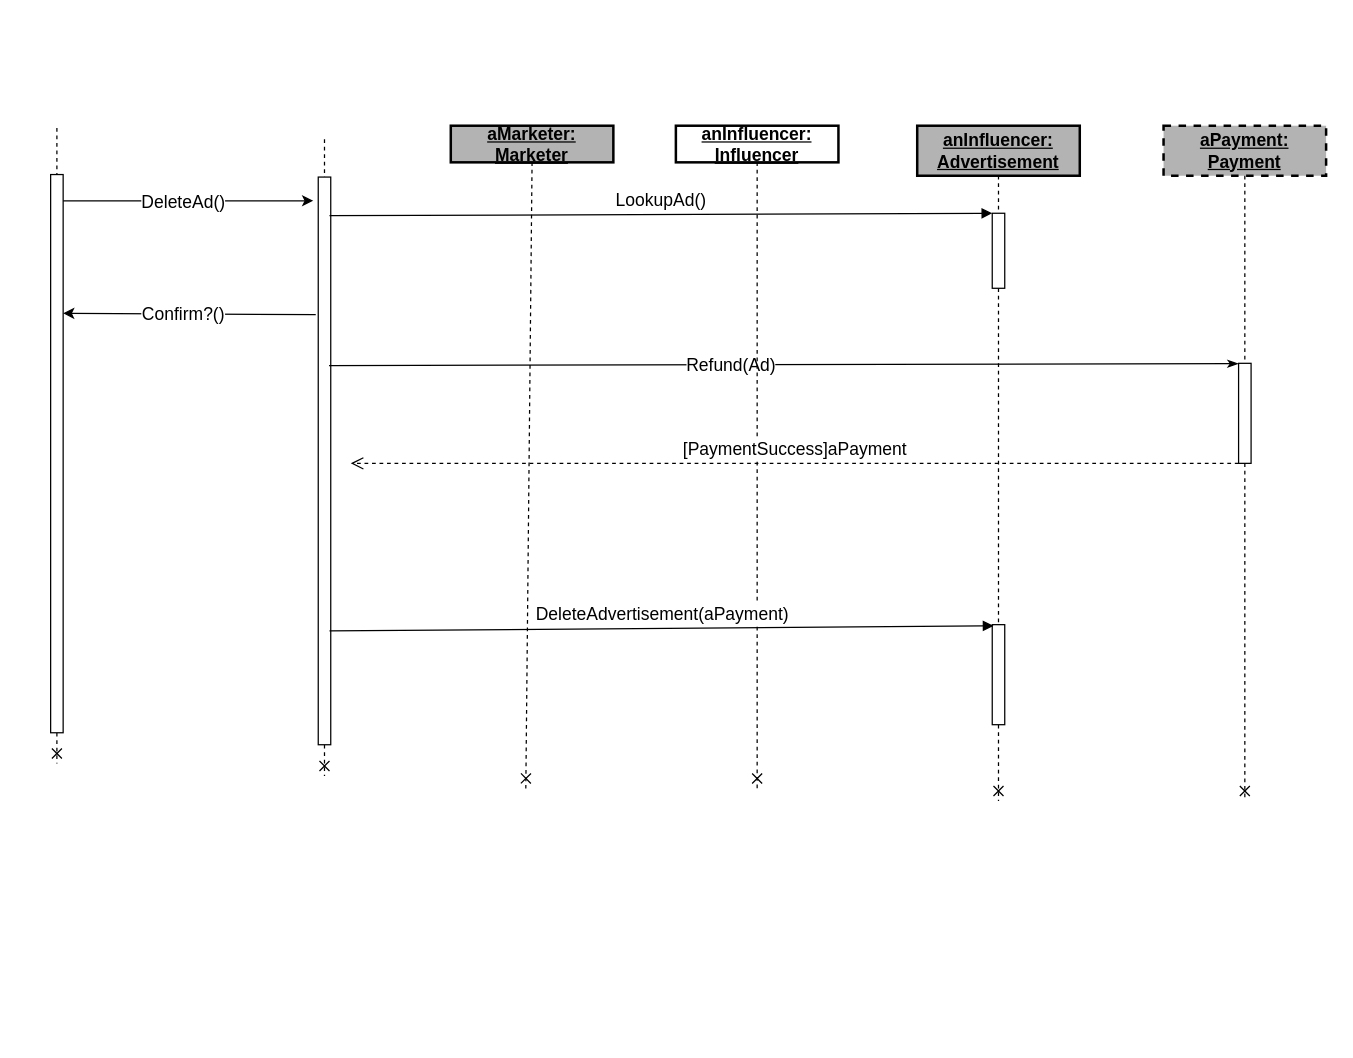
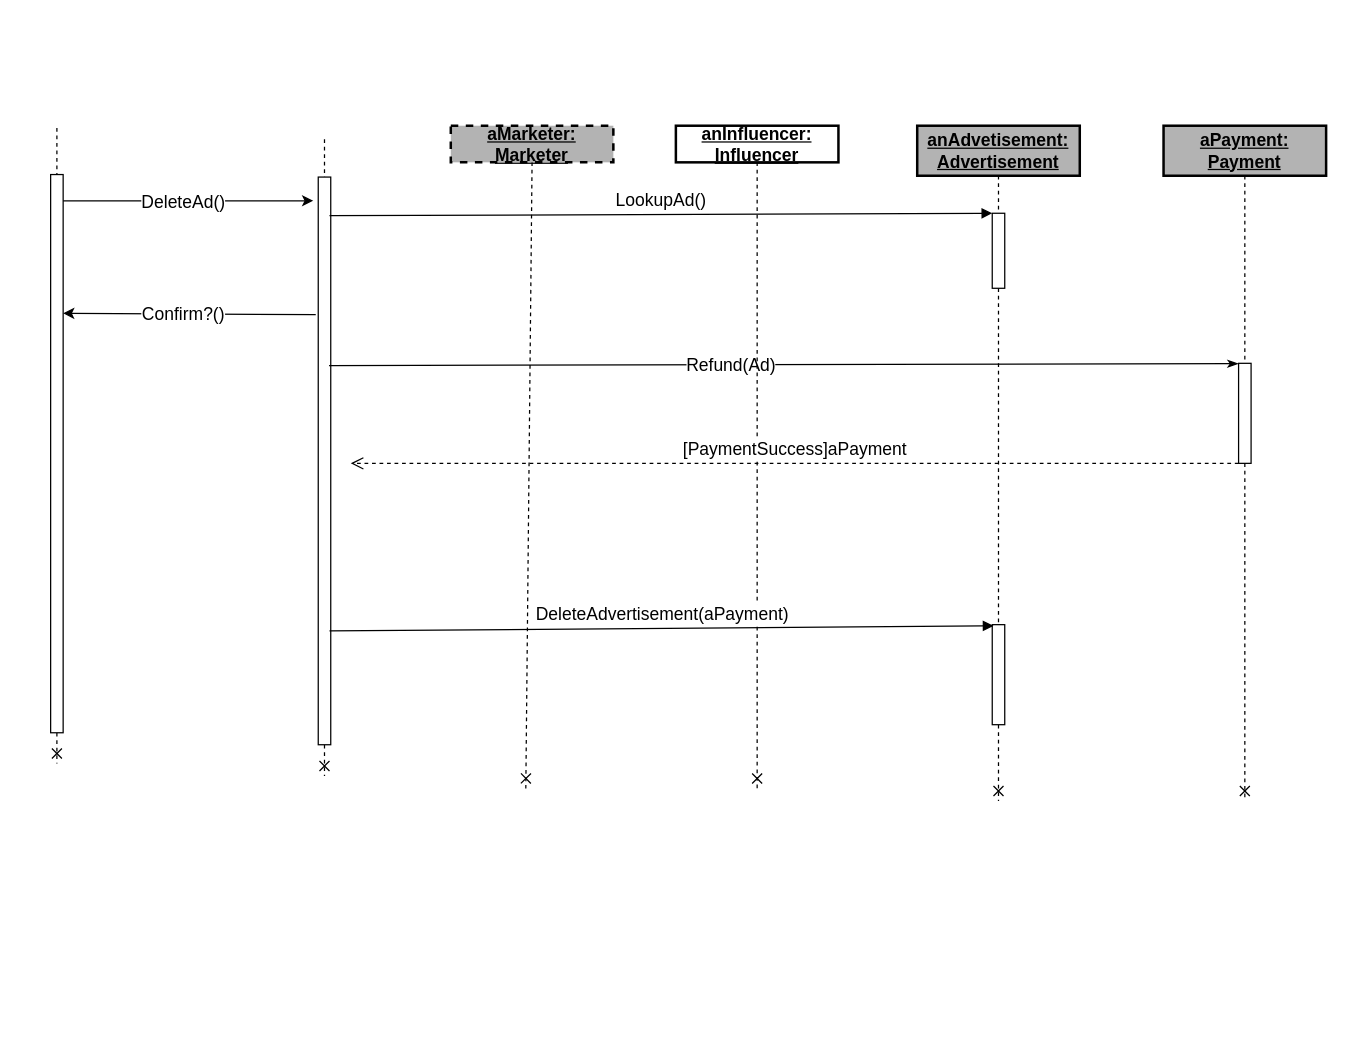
(532, 144) -> (532, 144)
(998, 151) -> (998, 151)
(1244, 151) -> (1244, 151)
